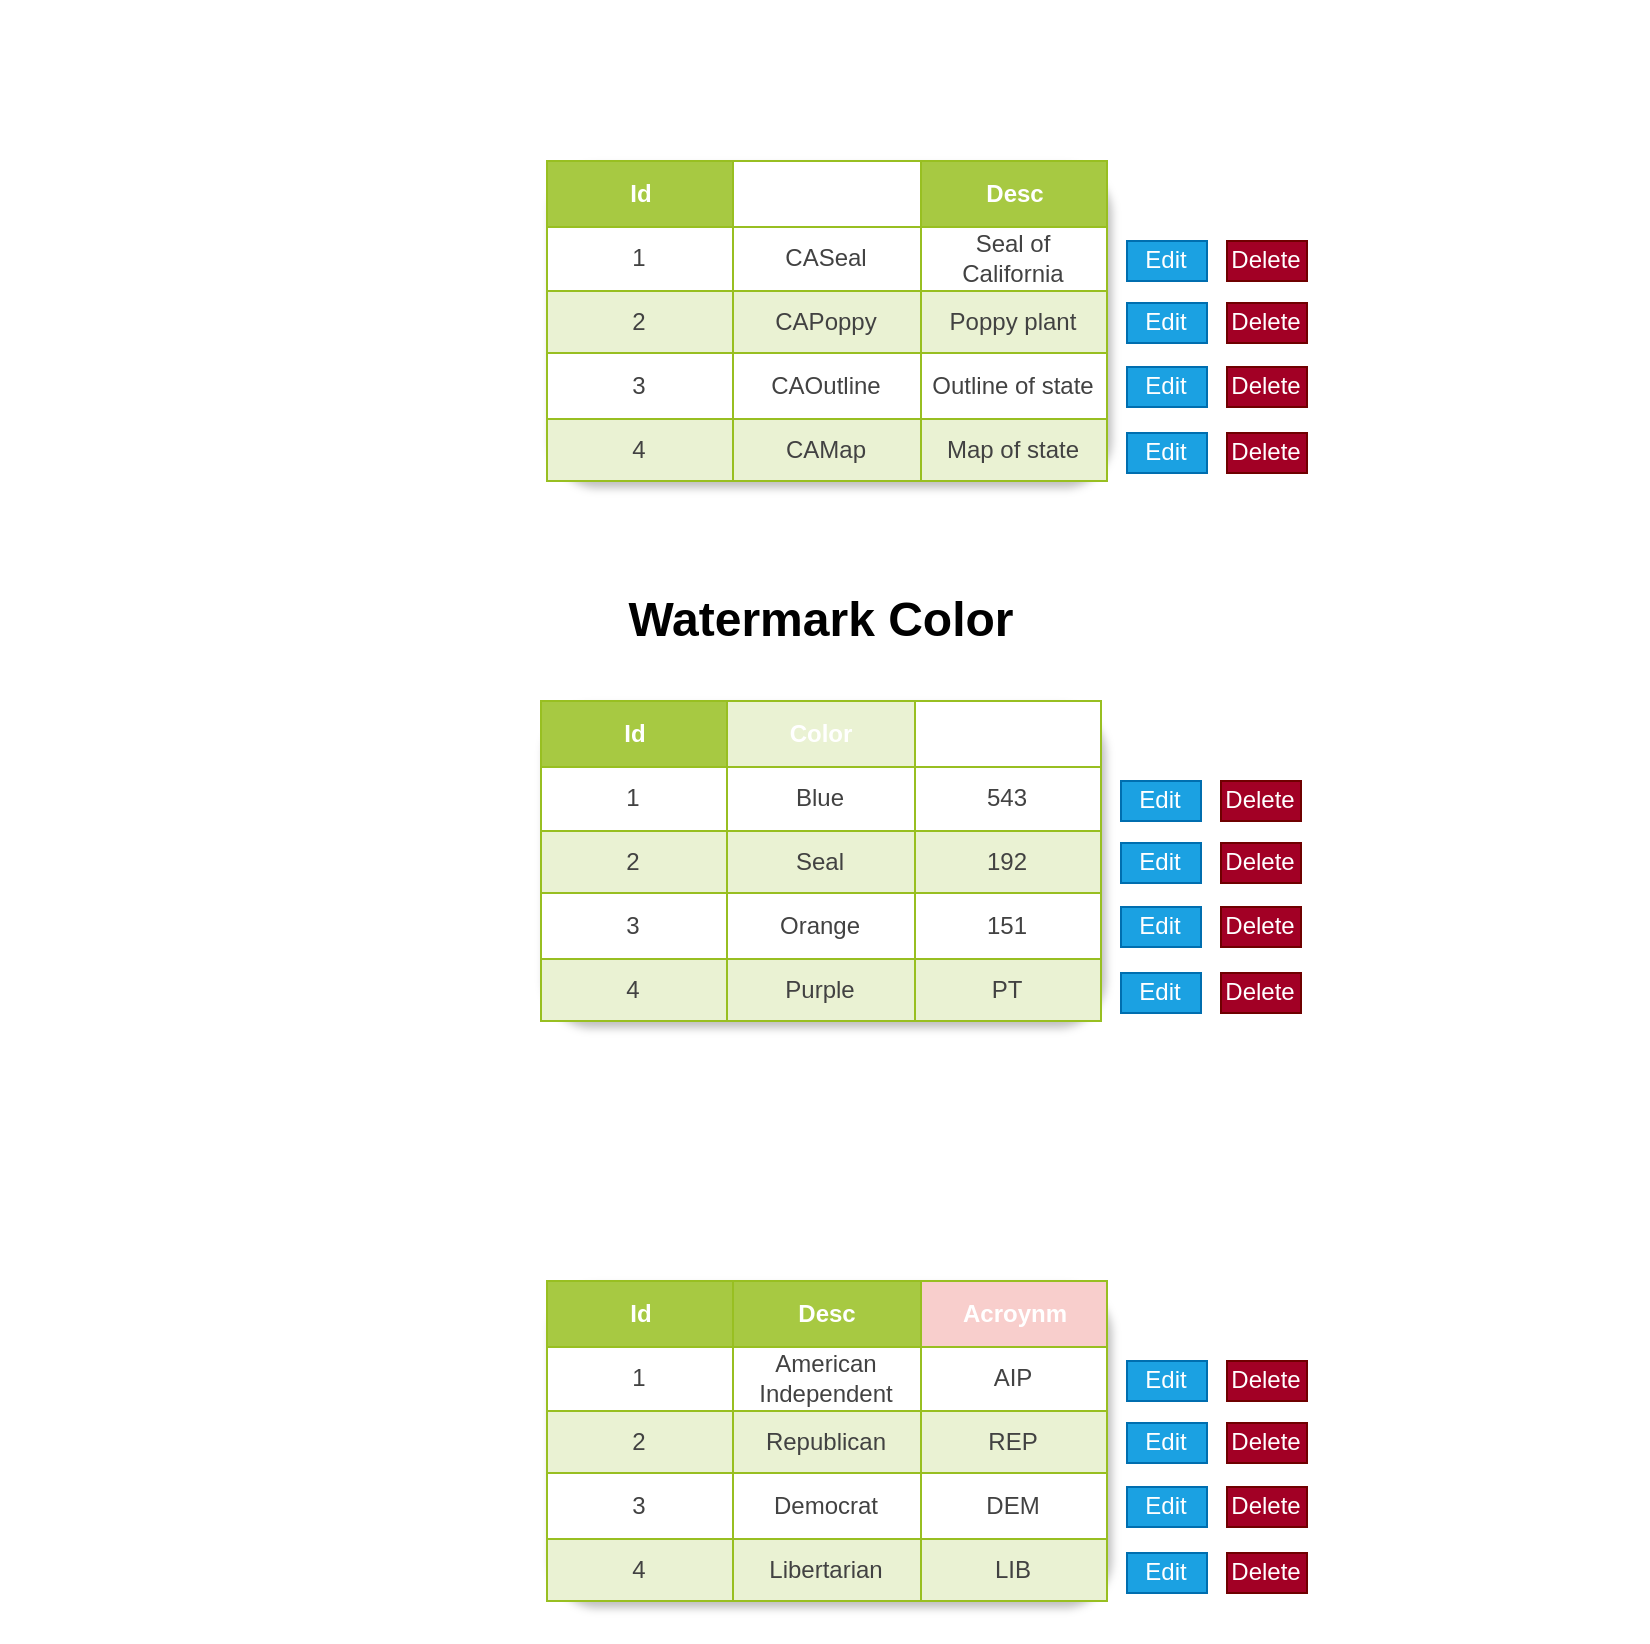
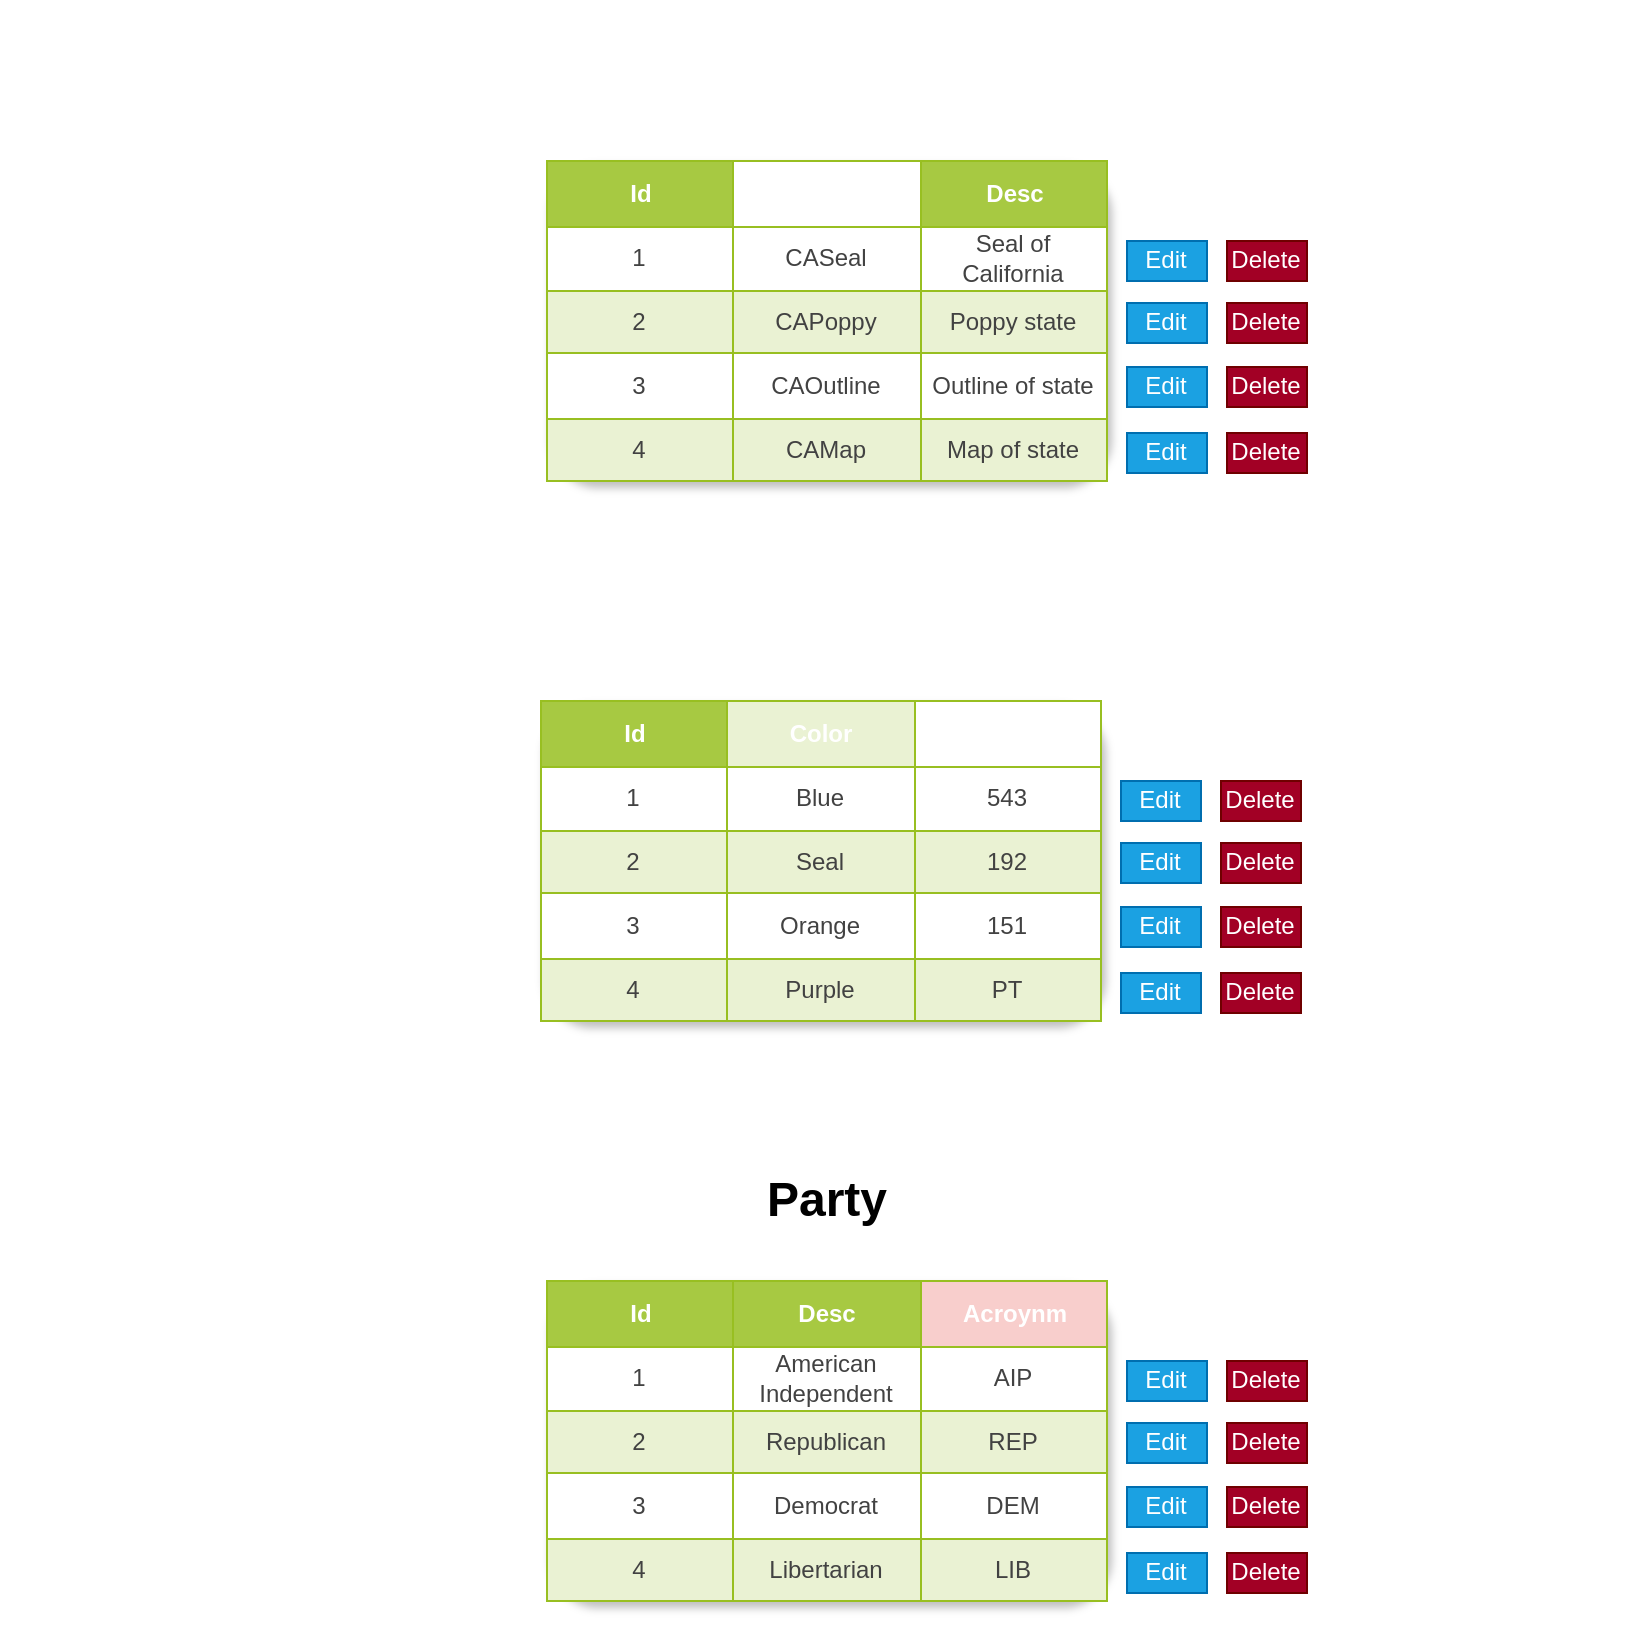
(1014, 323) -> (1014, 323)
(821, 621) -> none
none -> (827, 1201)
